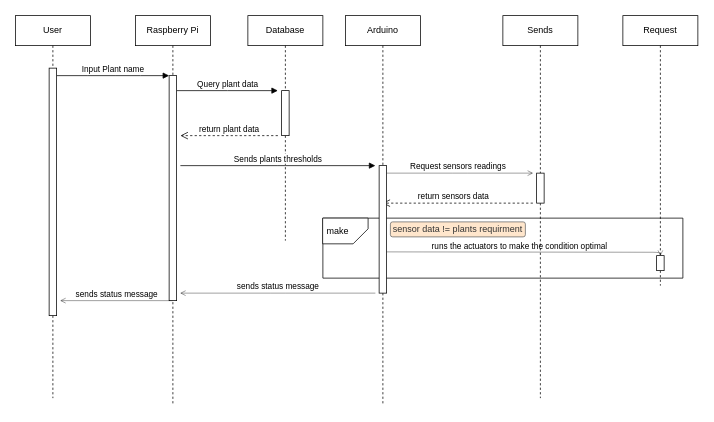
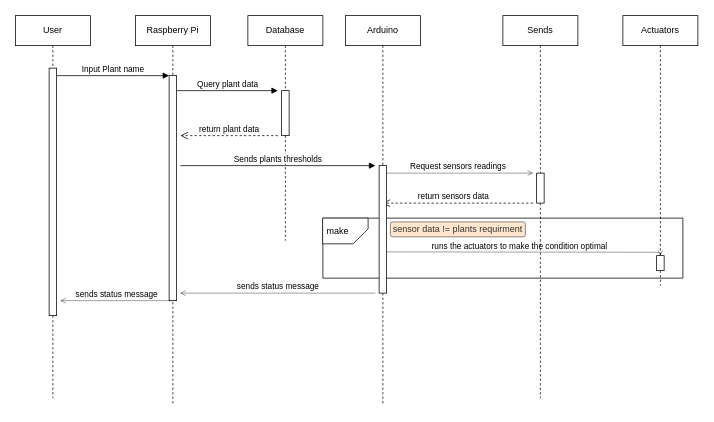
(660, 30) -> (660, 30)
